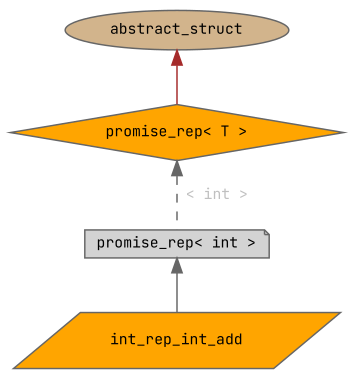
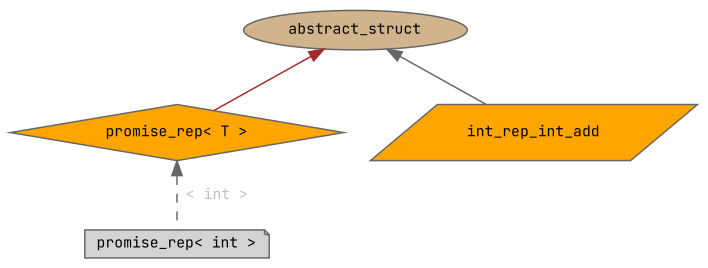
(177, 293) -> (443, 80)
